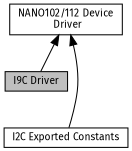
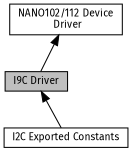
(78, 87) -> (54, 114)
